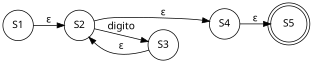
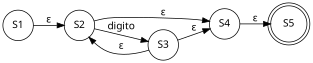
none -> (190, 36)
